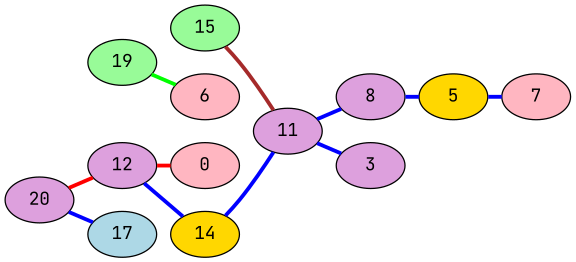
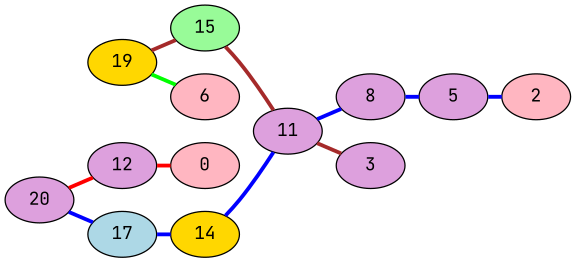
none -> (164, 45)
(122, 62) -> (122, 62)
(453, 97) -> (453, 97)
(536, 97) -> (536, 97)
(329, 148) -> (329, 148)
(164, 200) -> (164, 234)
